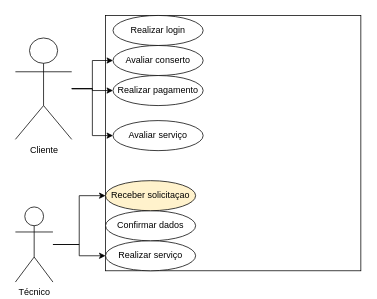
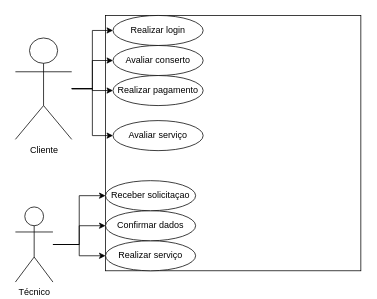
none -> (92, 37)
(150, 195) -> (150, 195)
none -> (90, 225)
